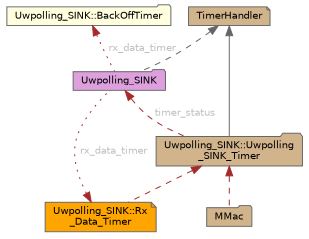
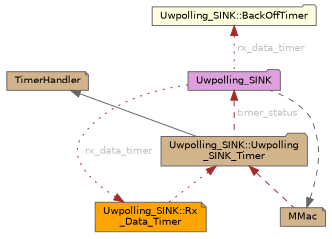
(176, 54) -> (316, 133)
(160, 186) -> (188, 187)
(229, 217) -> (303, 217)
